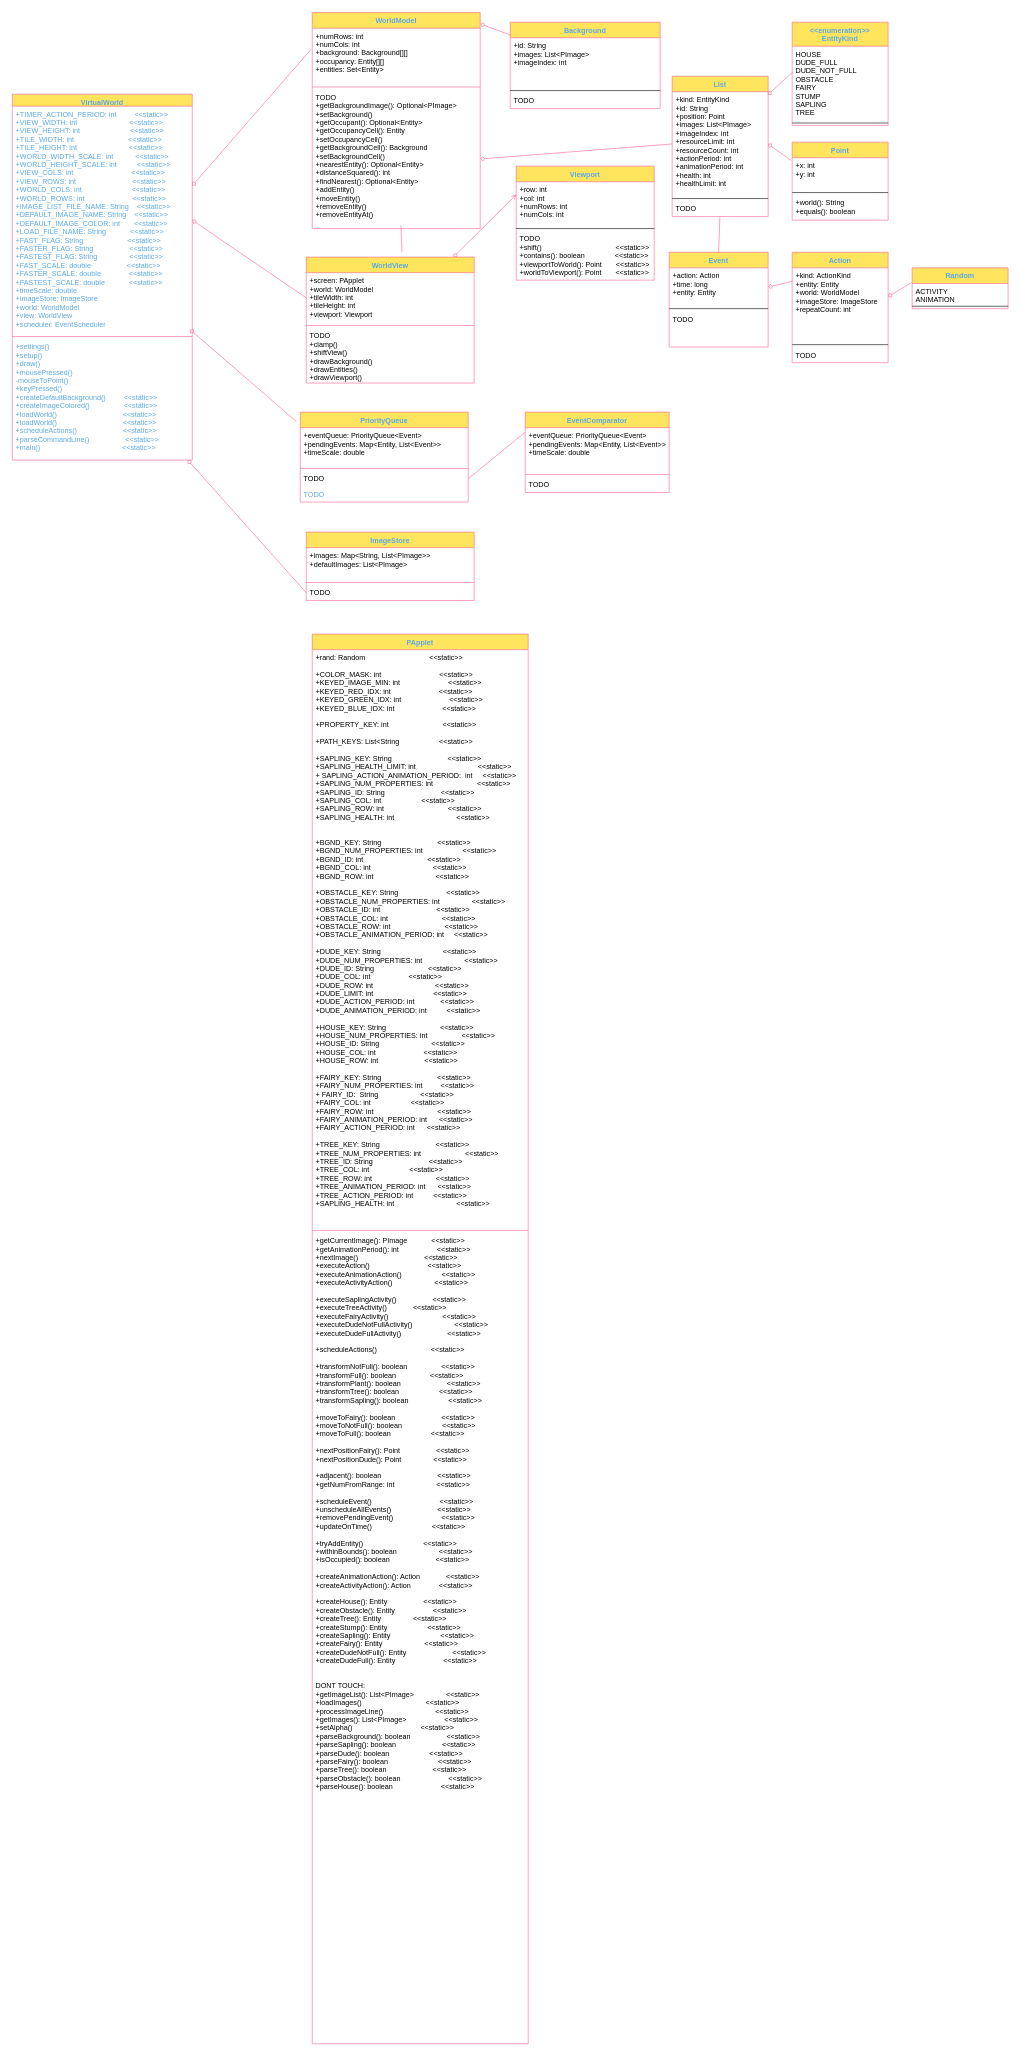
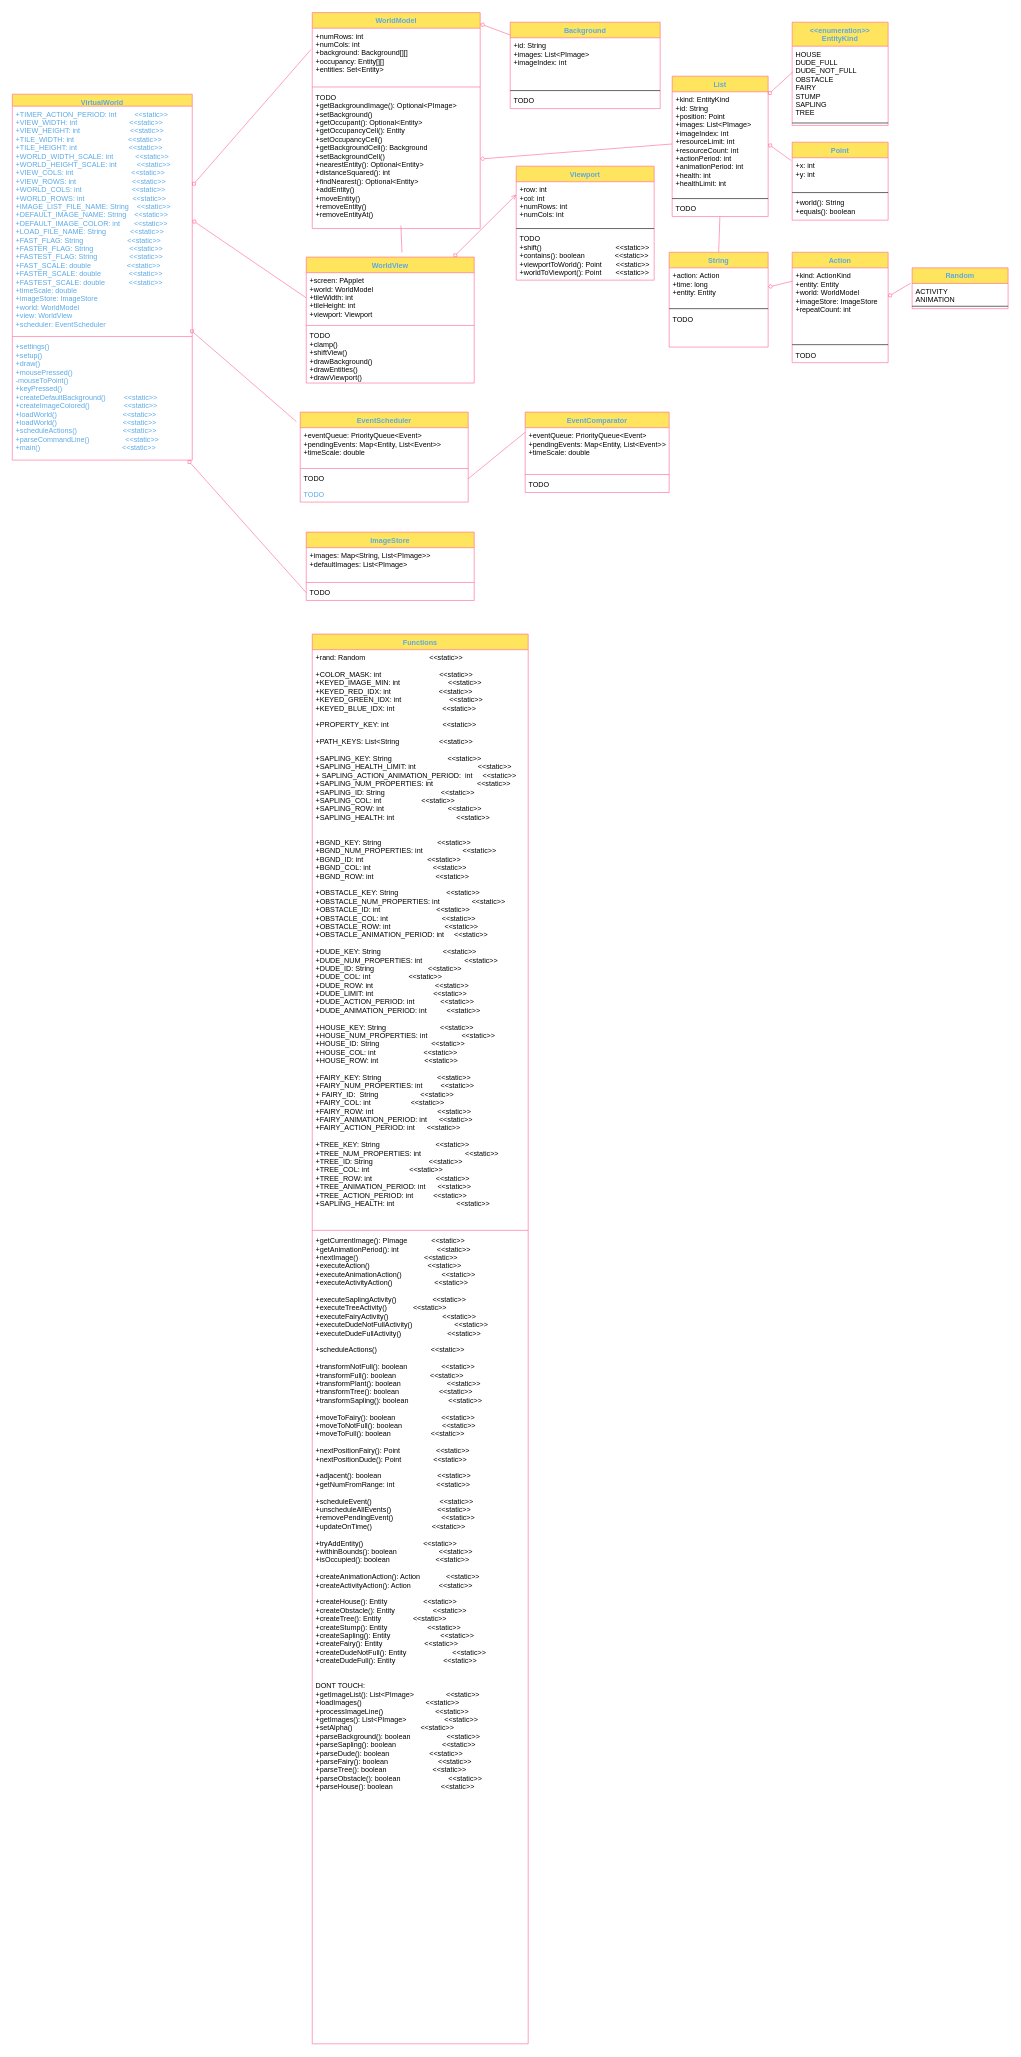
(719, 260) -> (719, 260)
(384, 420) -> (384, 420)
(420, 642) -> (420, 642)
